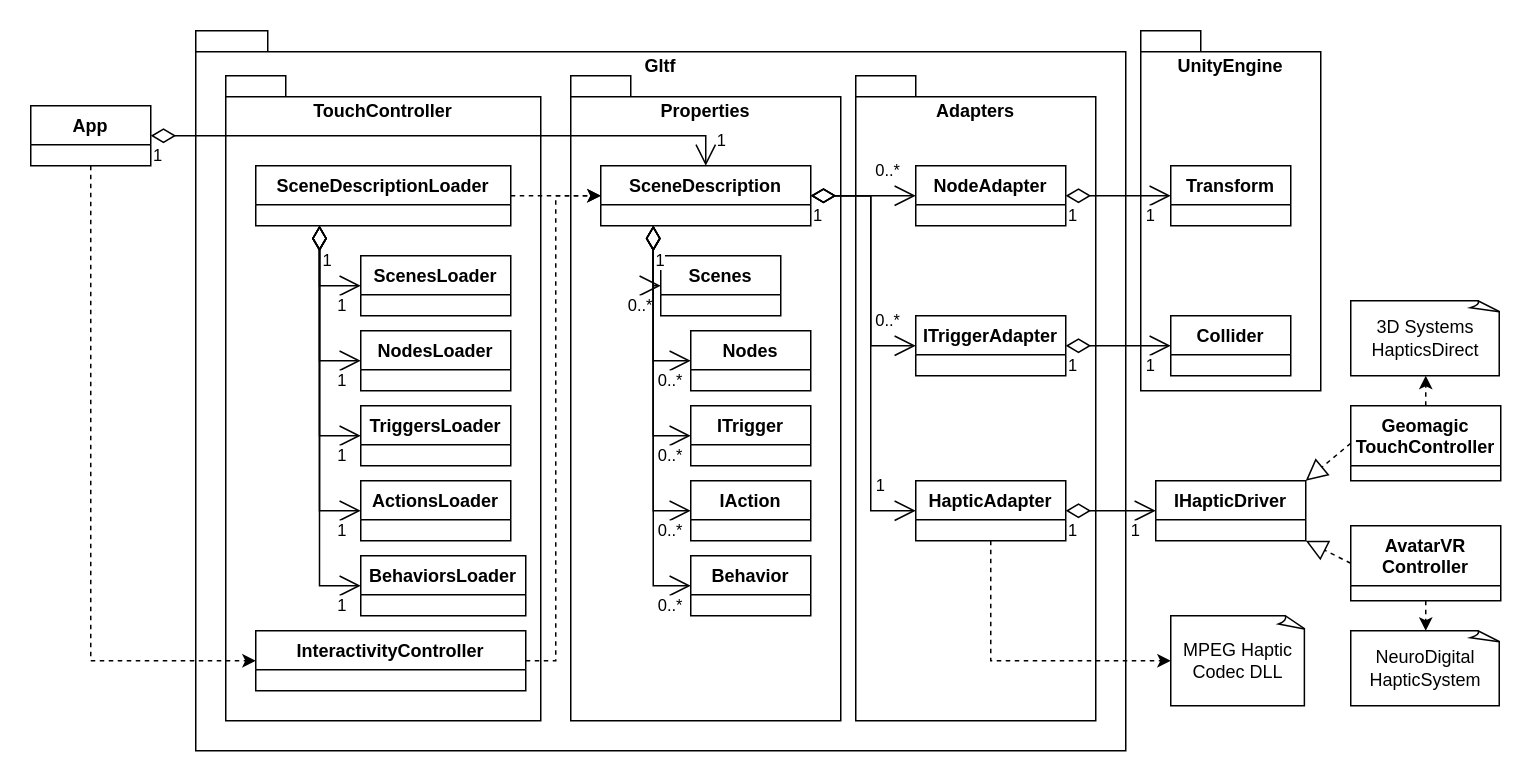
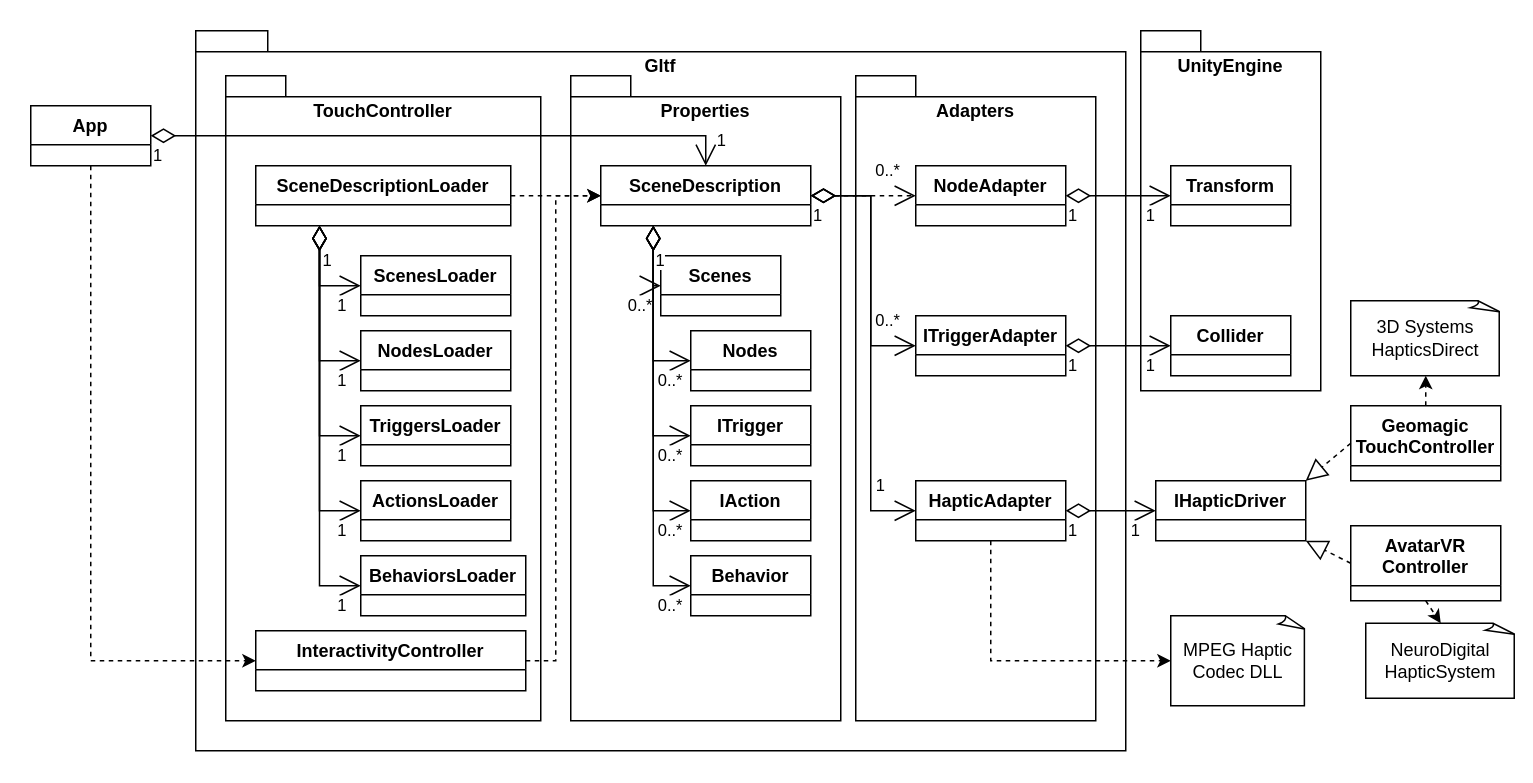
(890, 196) -> (890, 196)
(1426, 668) -> (1441, 661)
